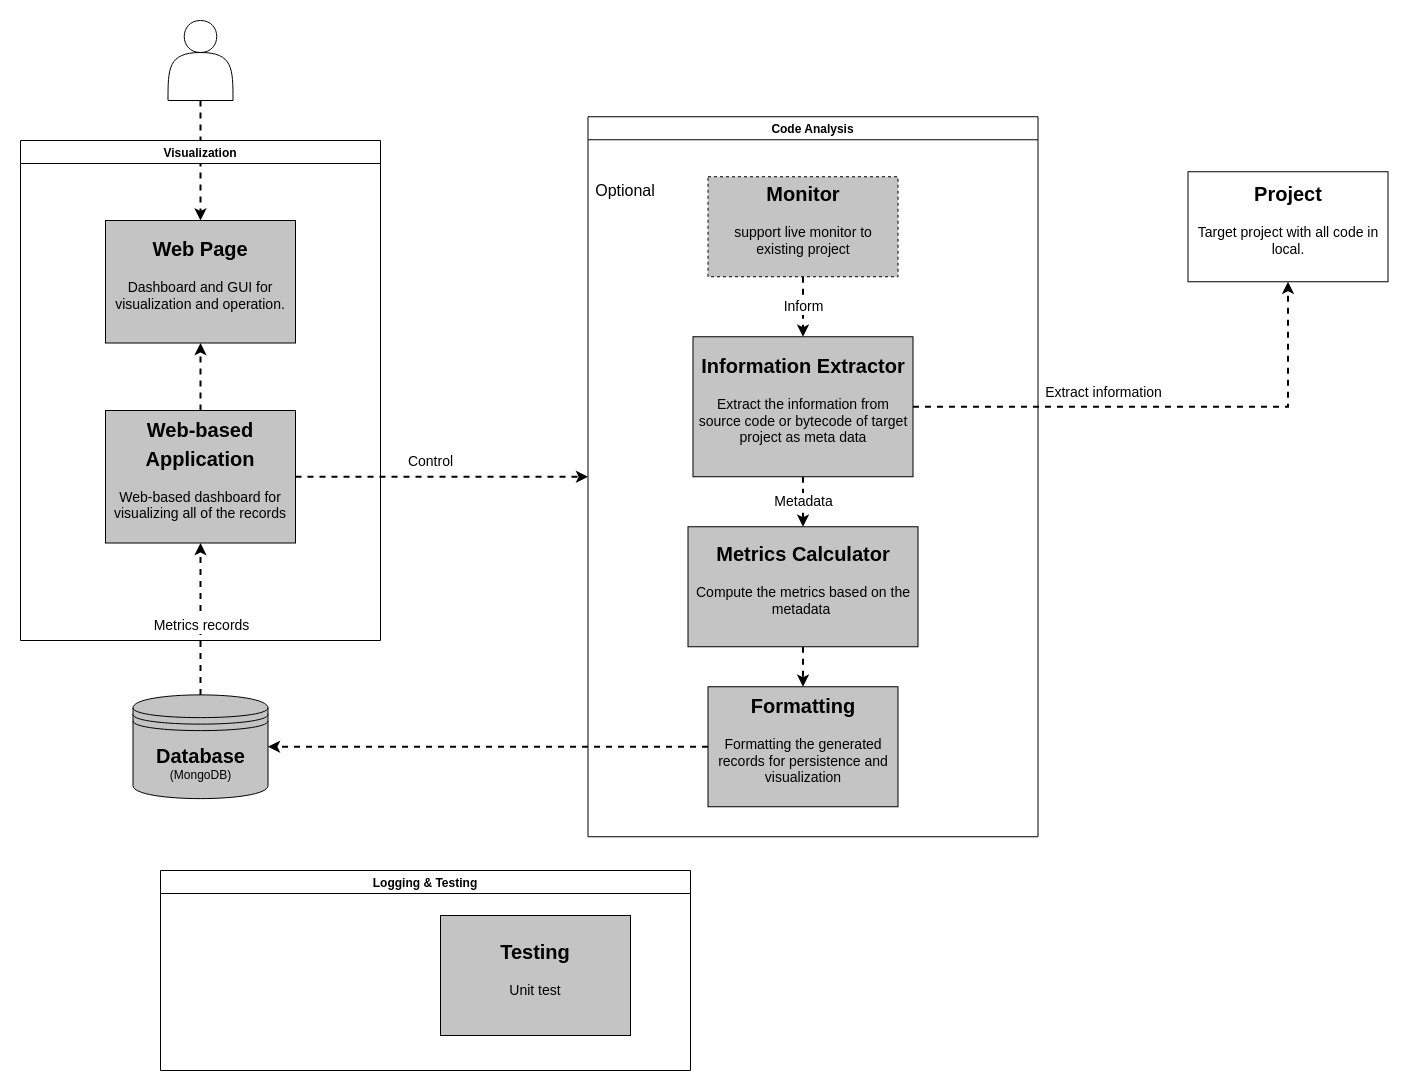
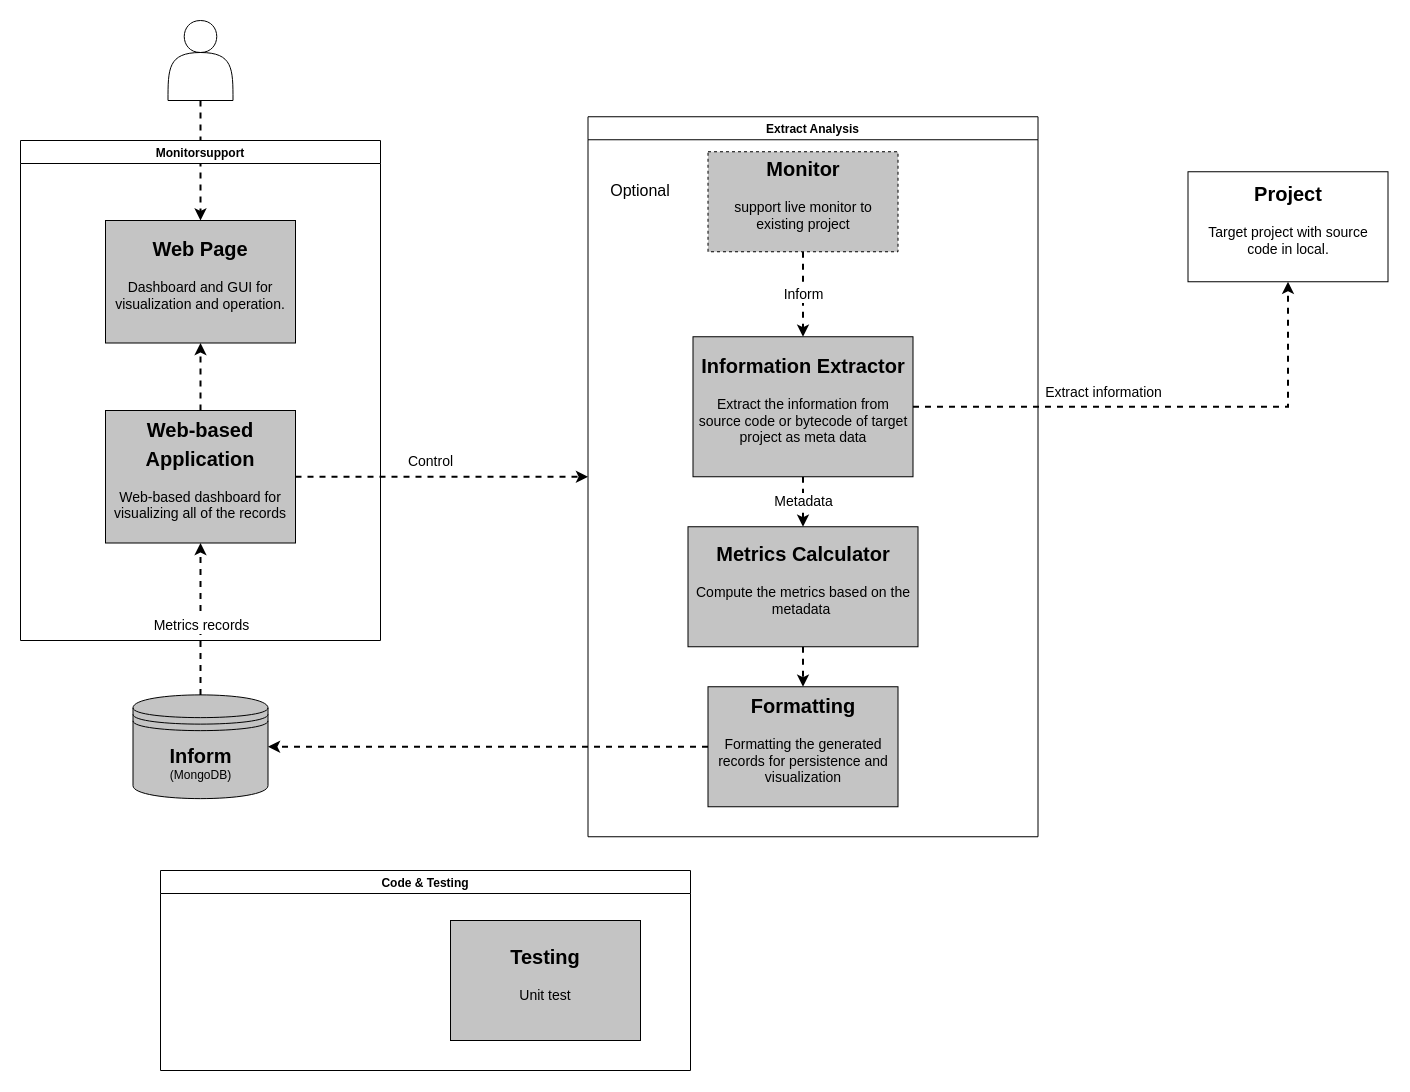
(813, 129) -> (813, 129)
(200, 153) -> (200, 153)
(626, 191) -> (641, 191)
(1289, 217) -> (1289, 217)
(803, 227) -> (803, 202)
(201, 764) -> (201, 764)
(425, 883) -> (425, 883)
(536, 976) -> (546, 981)
